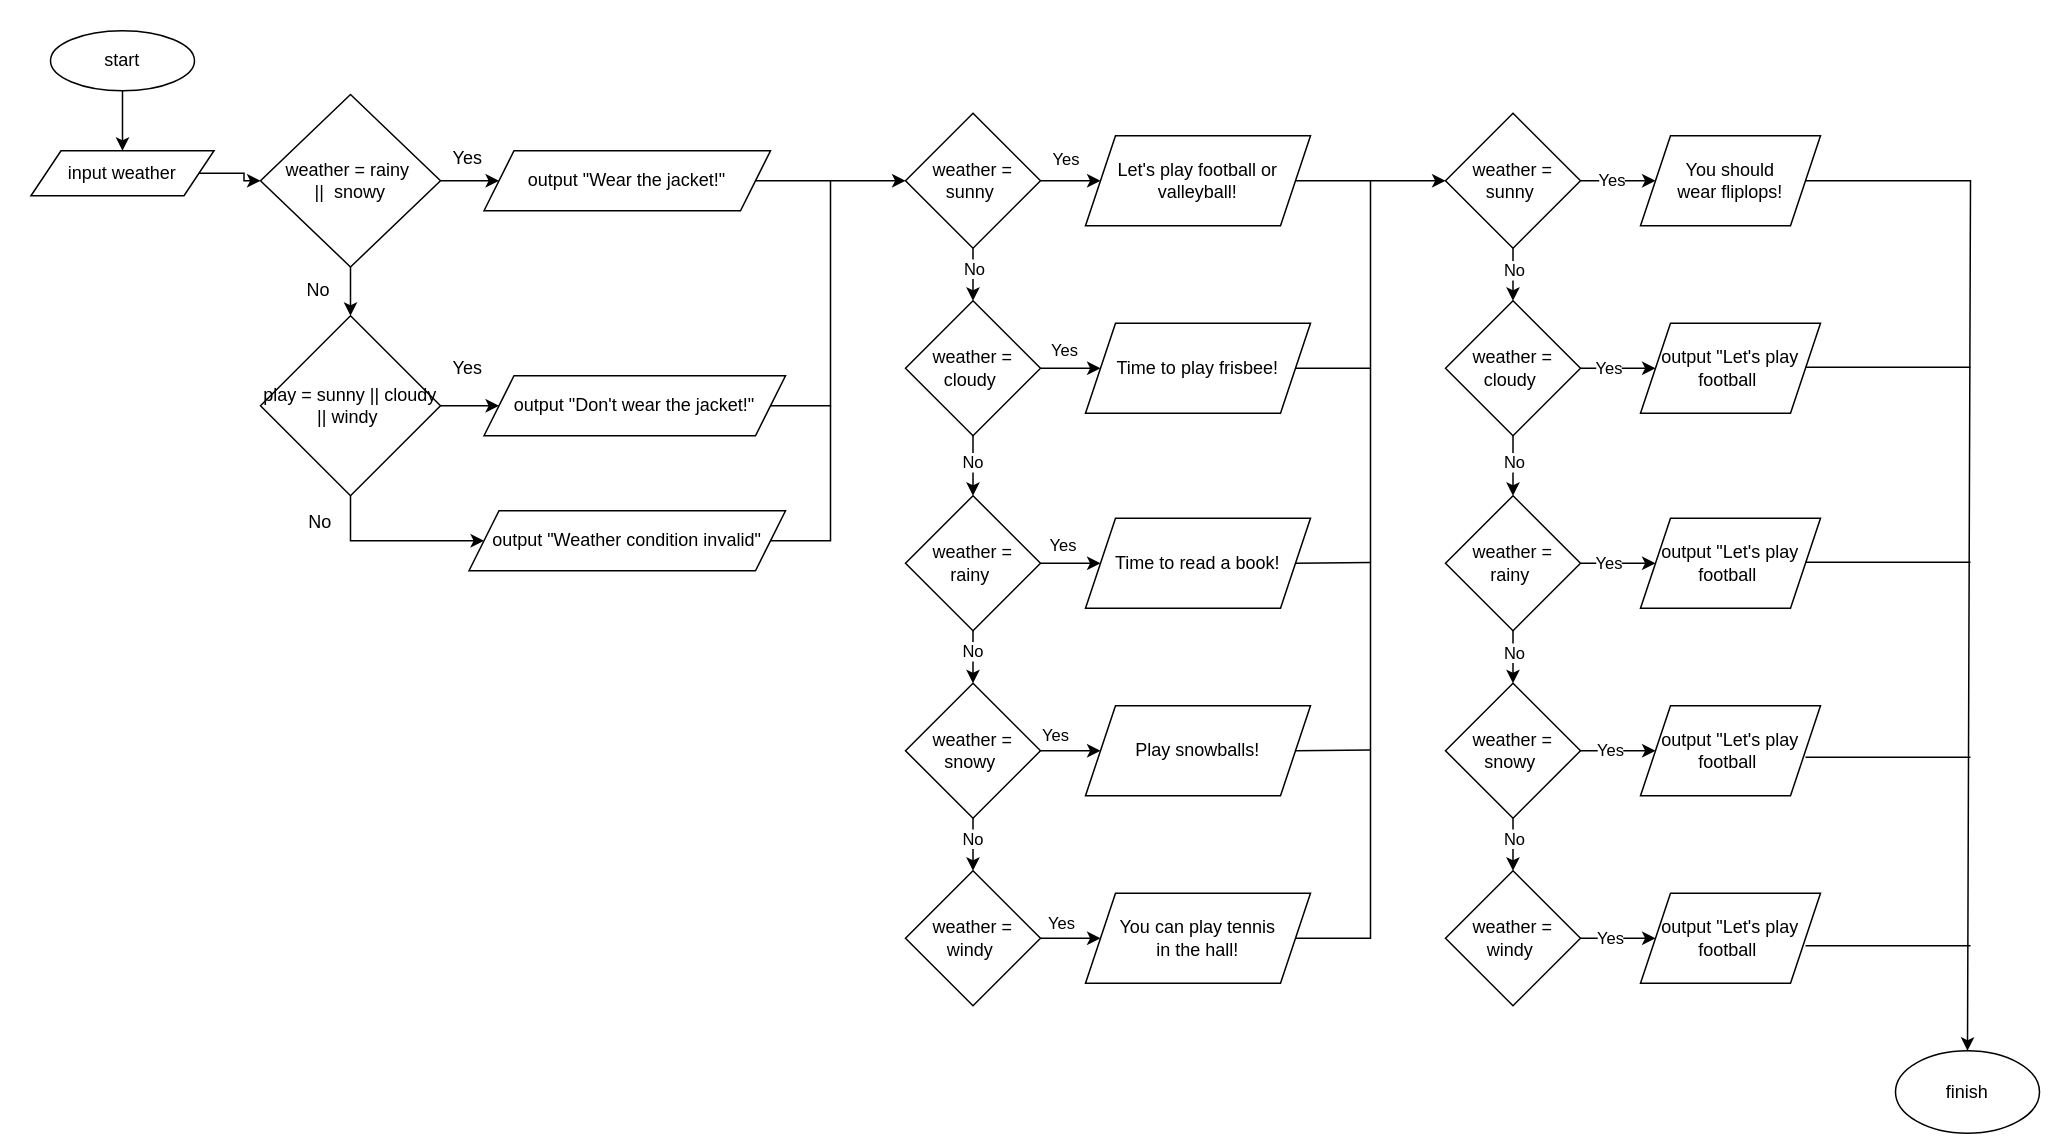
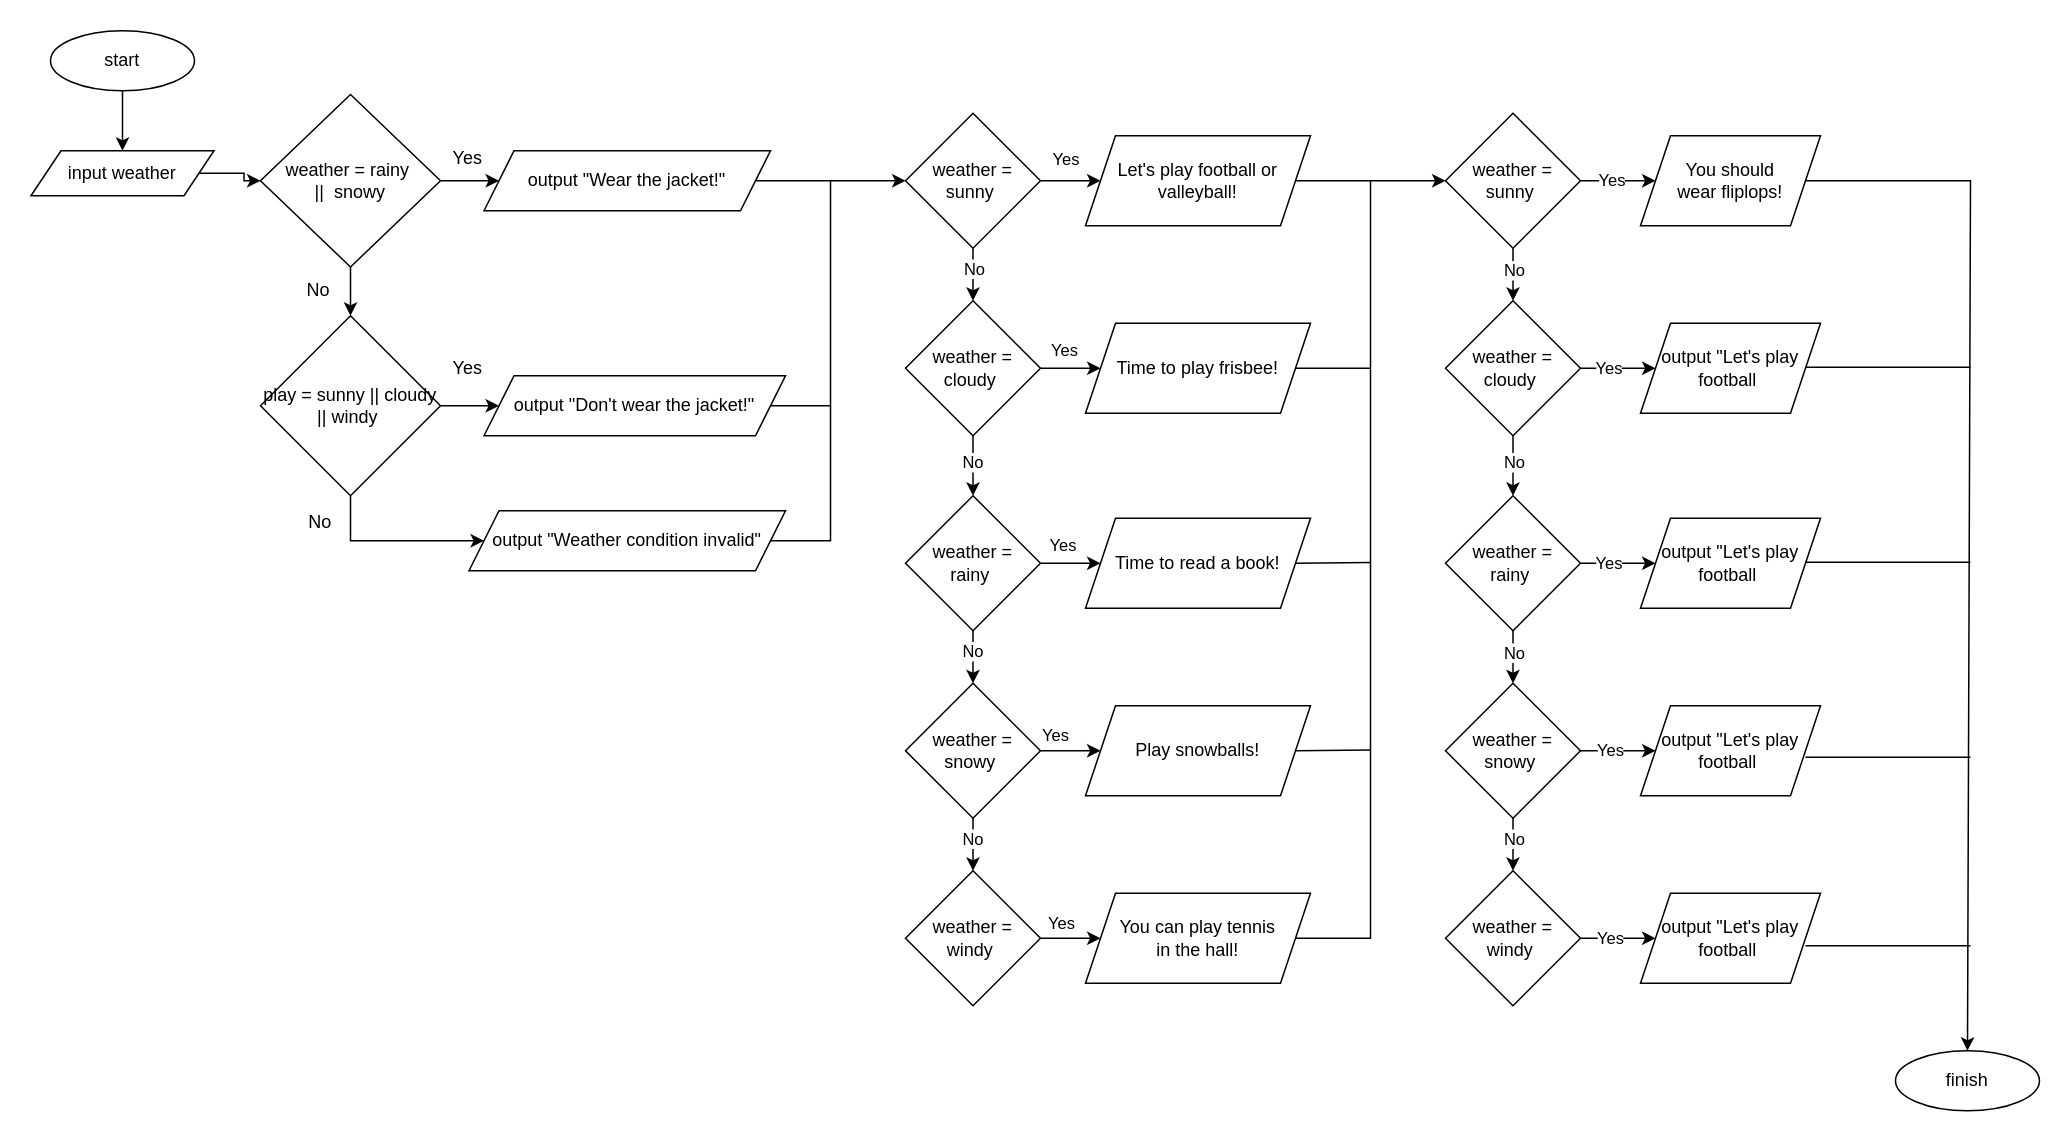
(1967, 1092) -> (1967, 1081)
